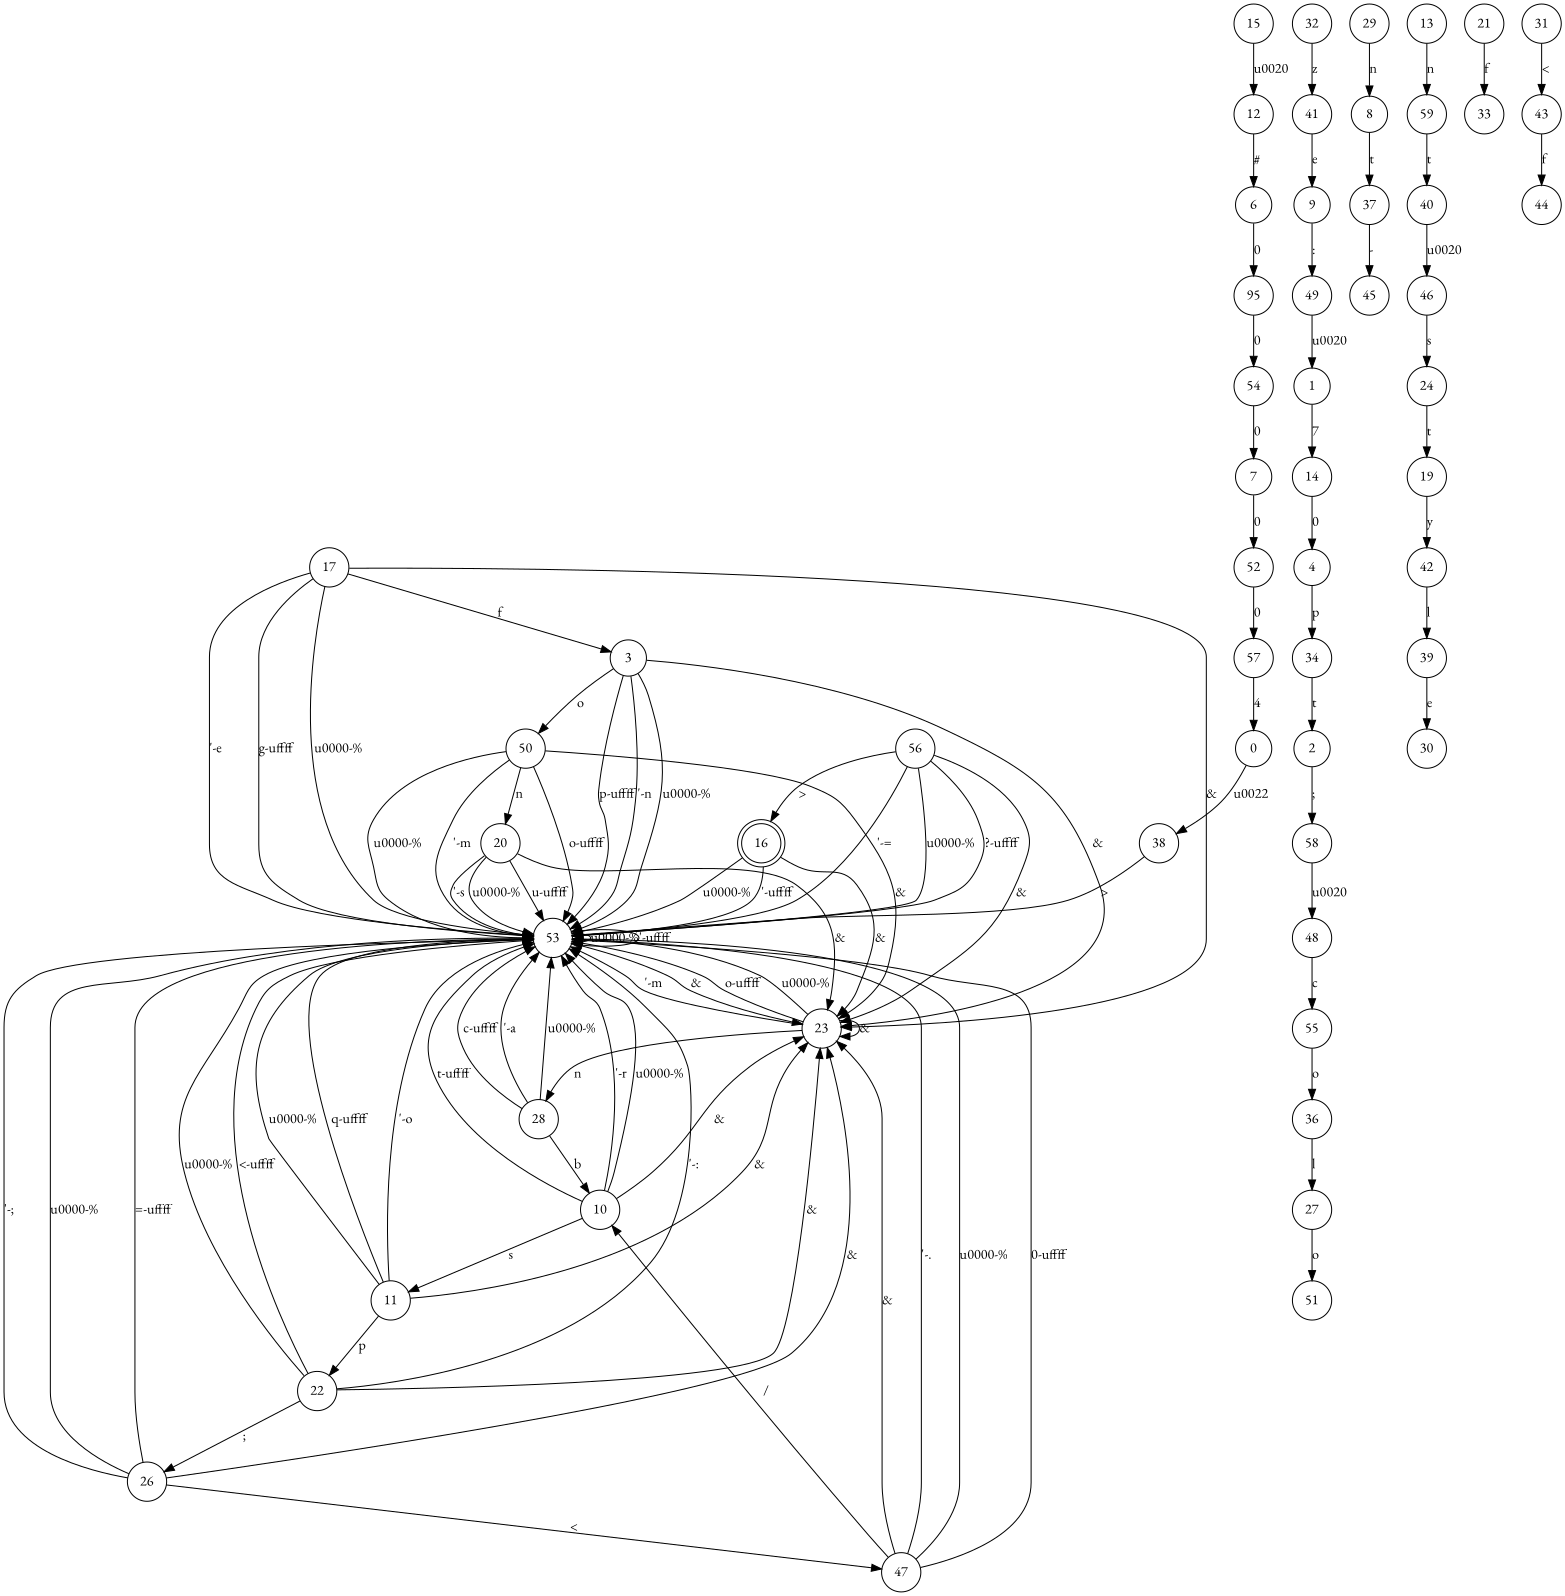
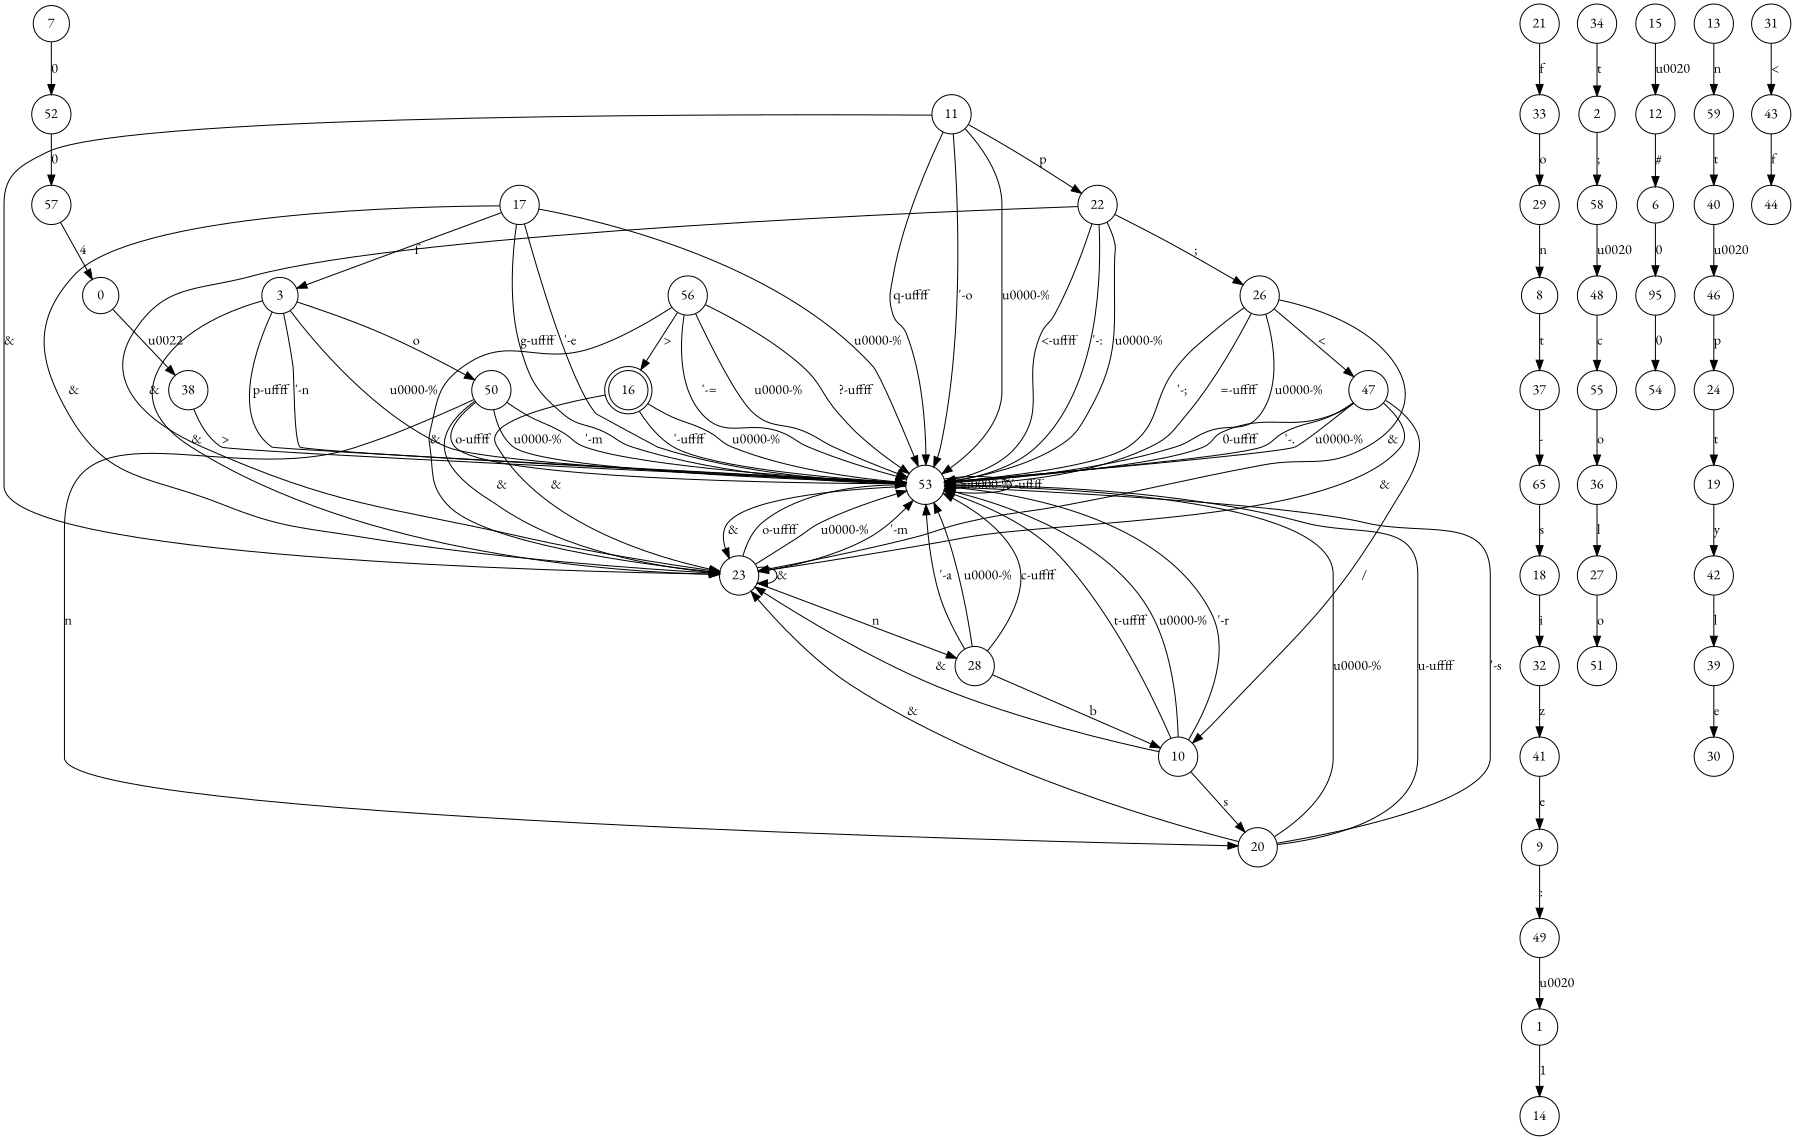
none -> (1540, 155)
(1369, 296) -> (1540, 485)
(1429, 341) -> (1718, 341)
(1254, 427) -> none
(1316, 431) -> (1543, 1071)
(1312, 567) -> none
none -> (1540, 575)
(500, 1253) -> (1215, 798)
